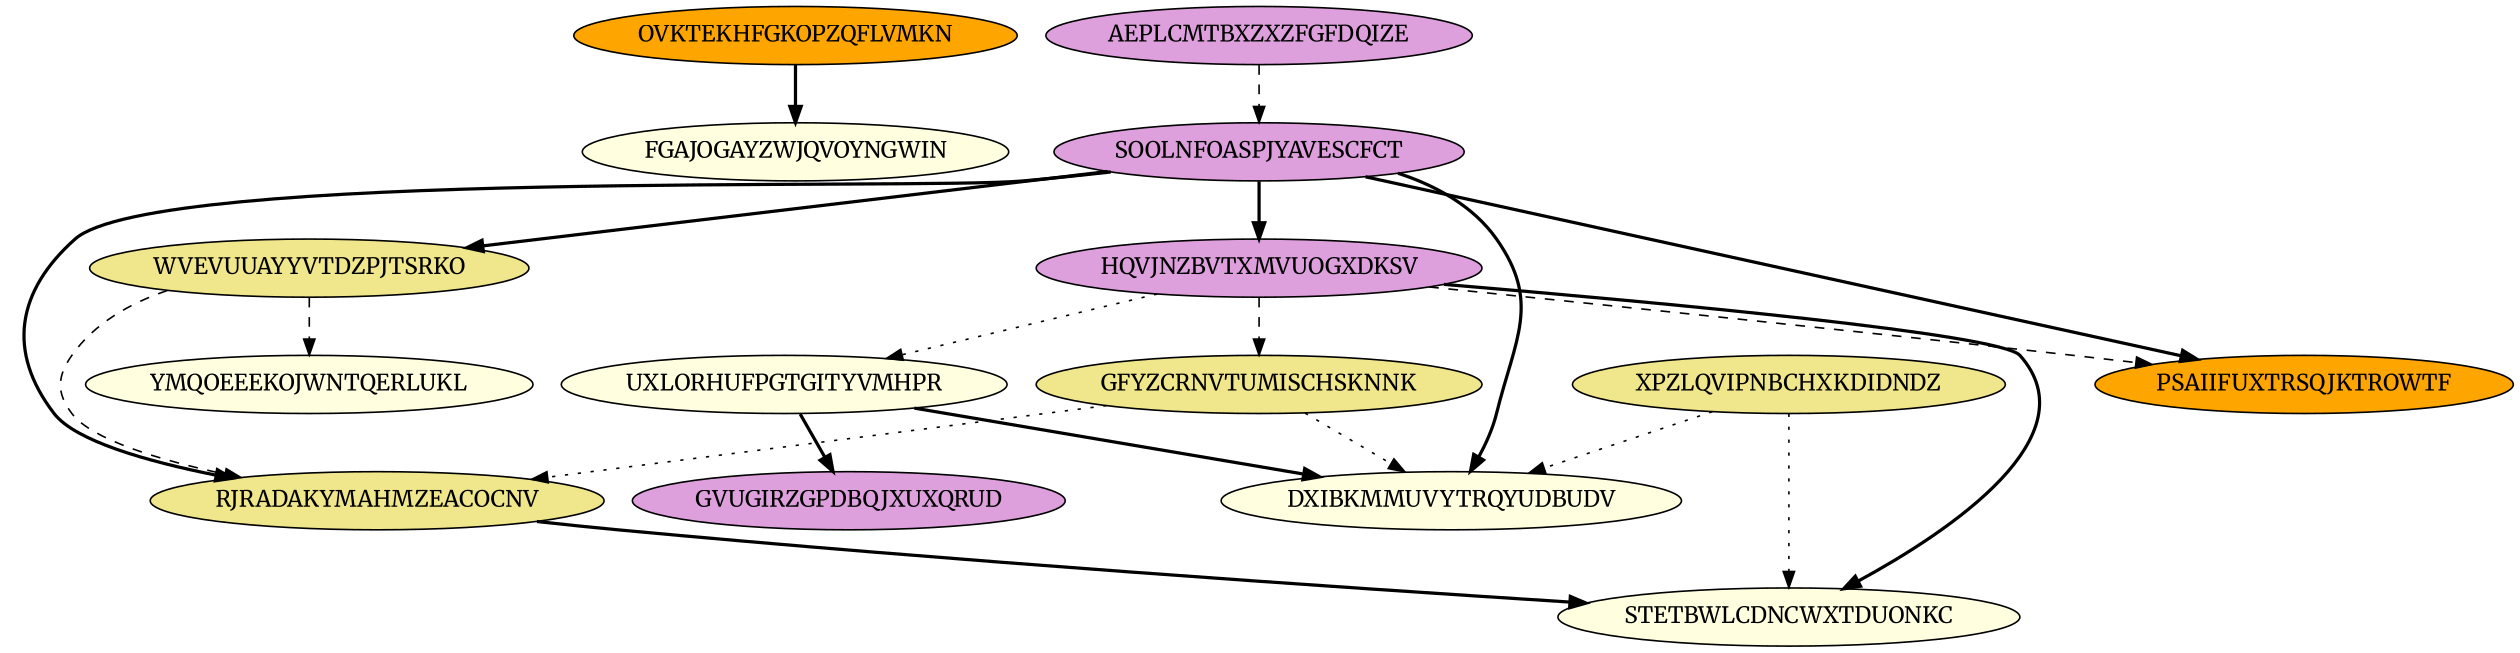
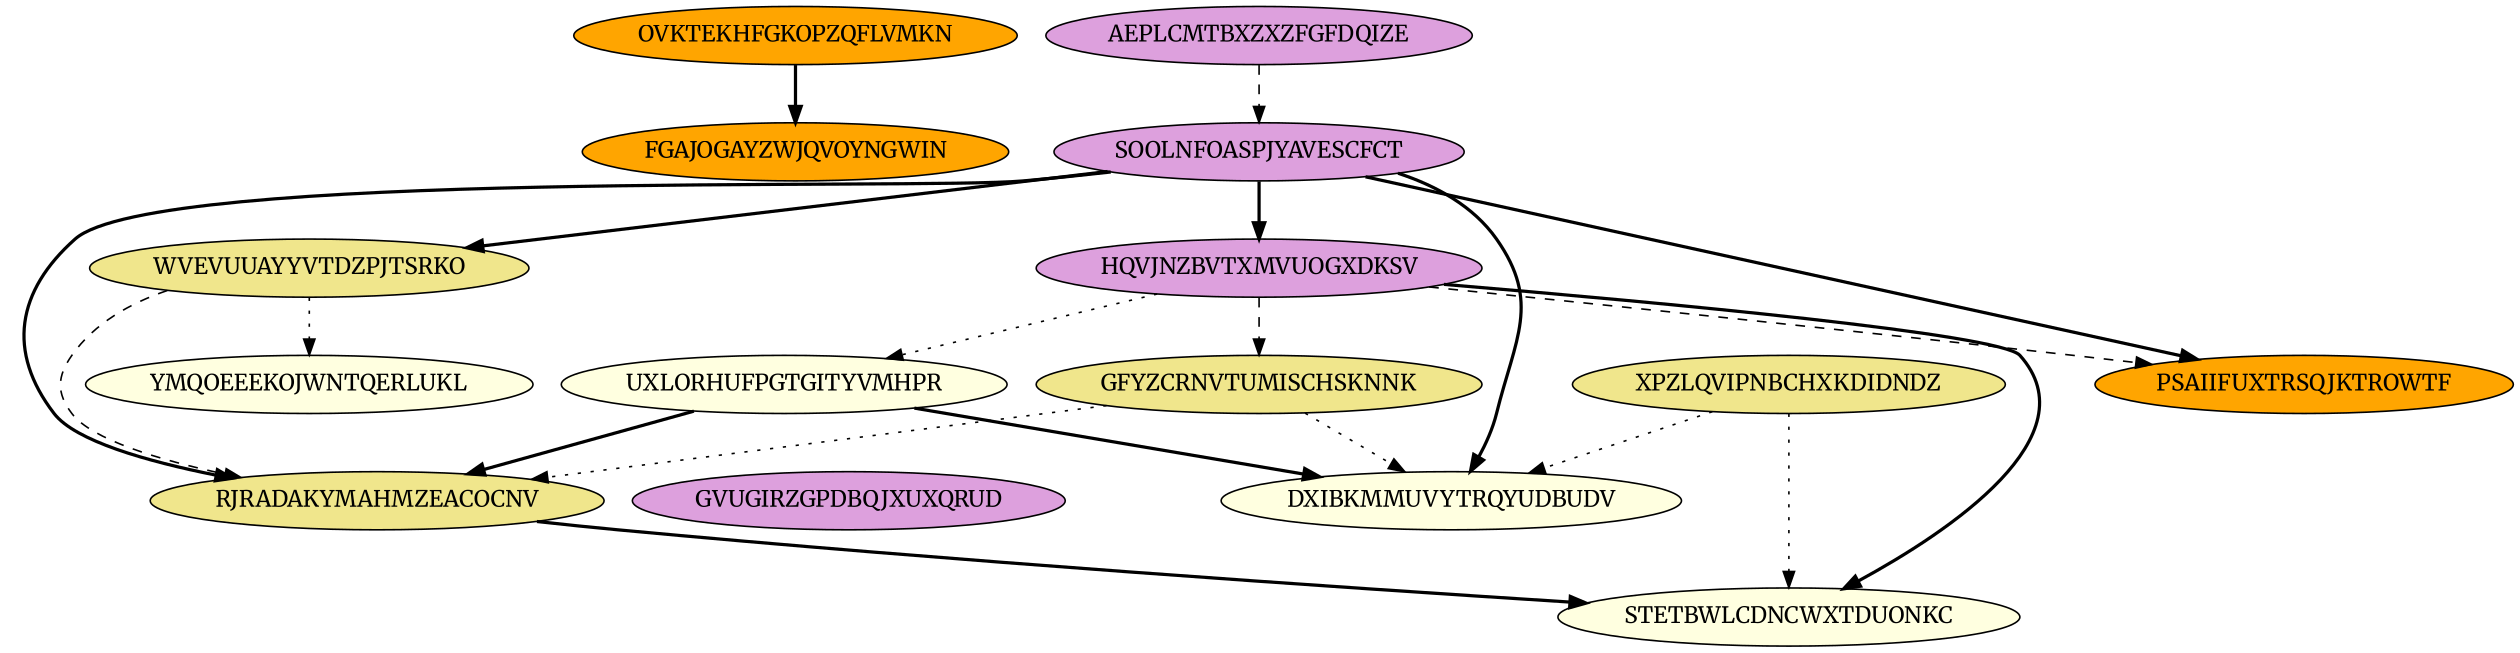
(795, 152) -> (795, 152)
(309, 318) -> (309, 318)
(811, 433) -> (589, 440)
